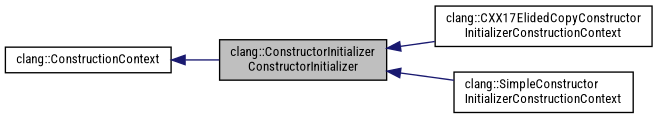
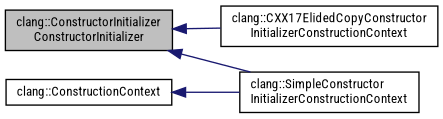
(202, 60) -> (213, 92)
